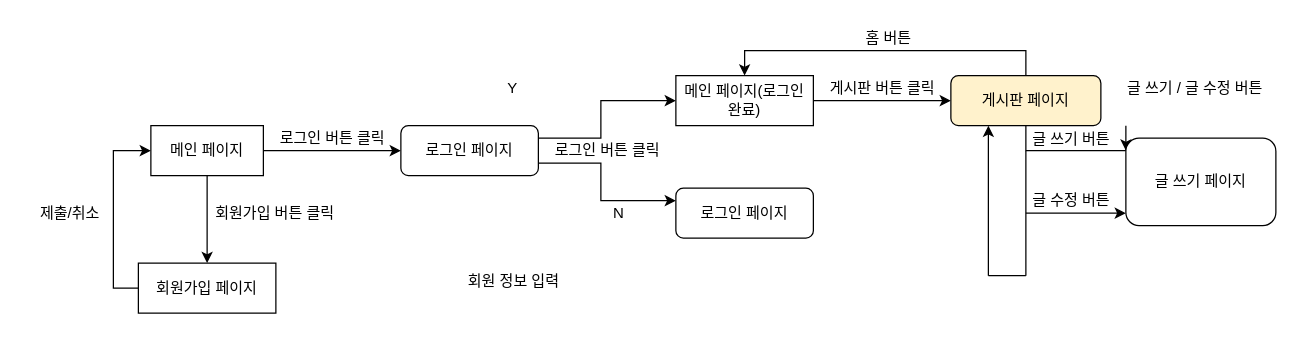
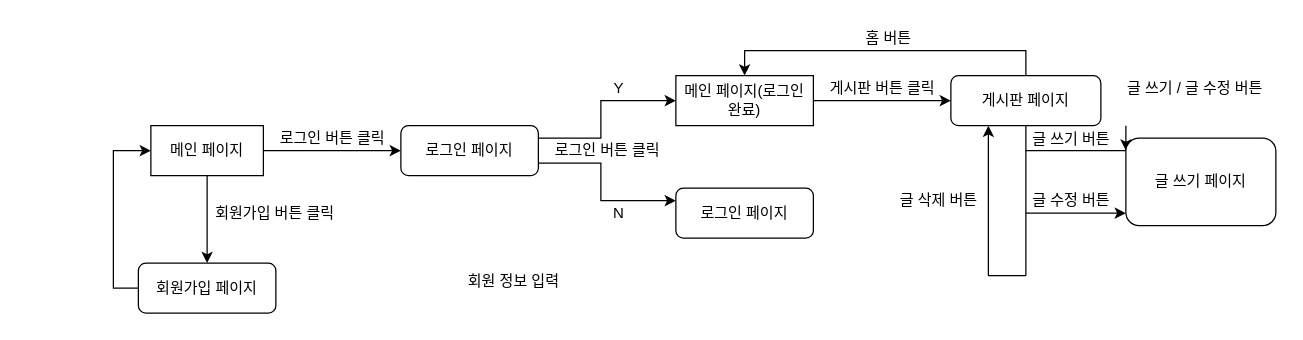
(512, 88) -> (618, 88)
(1026, 101) -> (1026, 101)
none -> (938, 201)
(69, 213) -> none
(207, 288) -> (207, 288)
